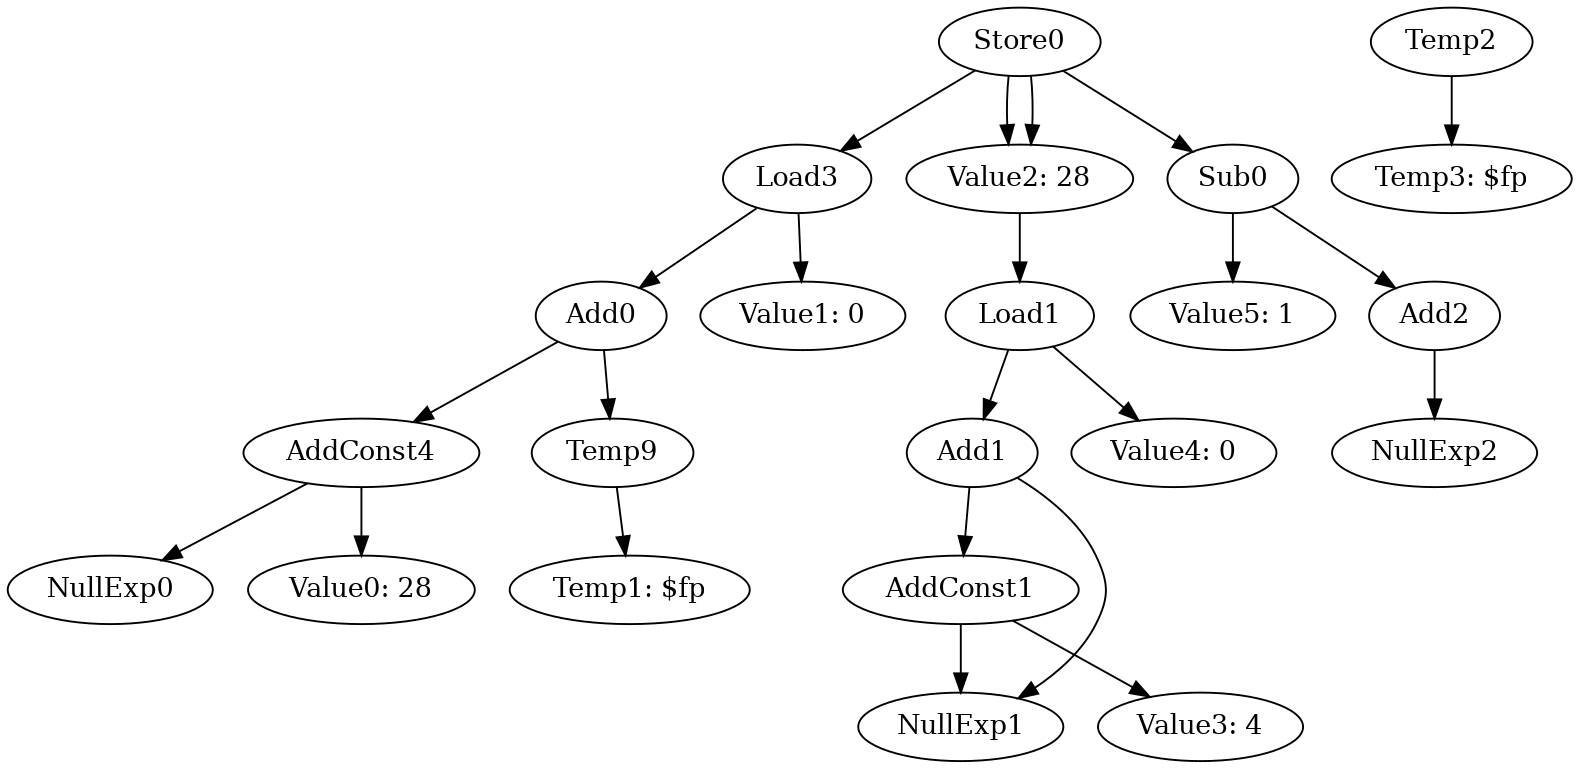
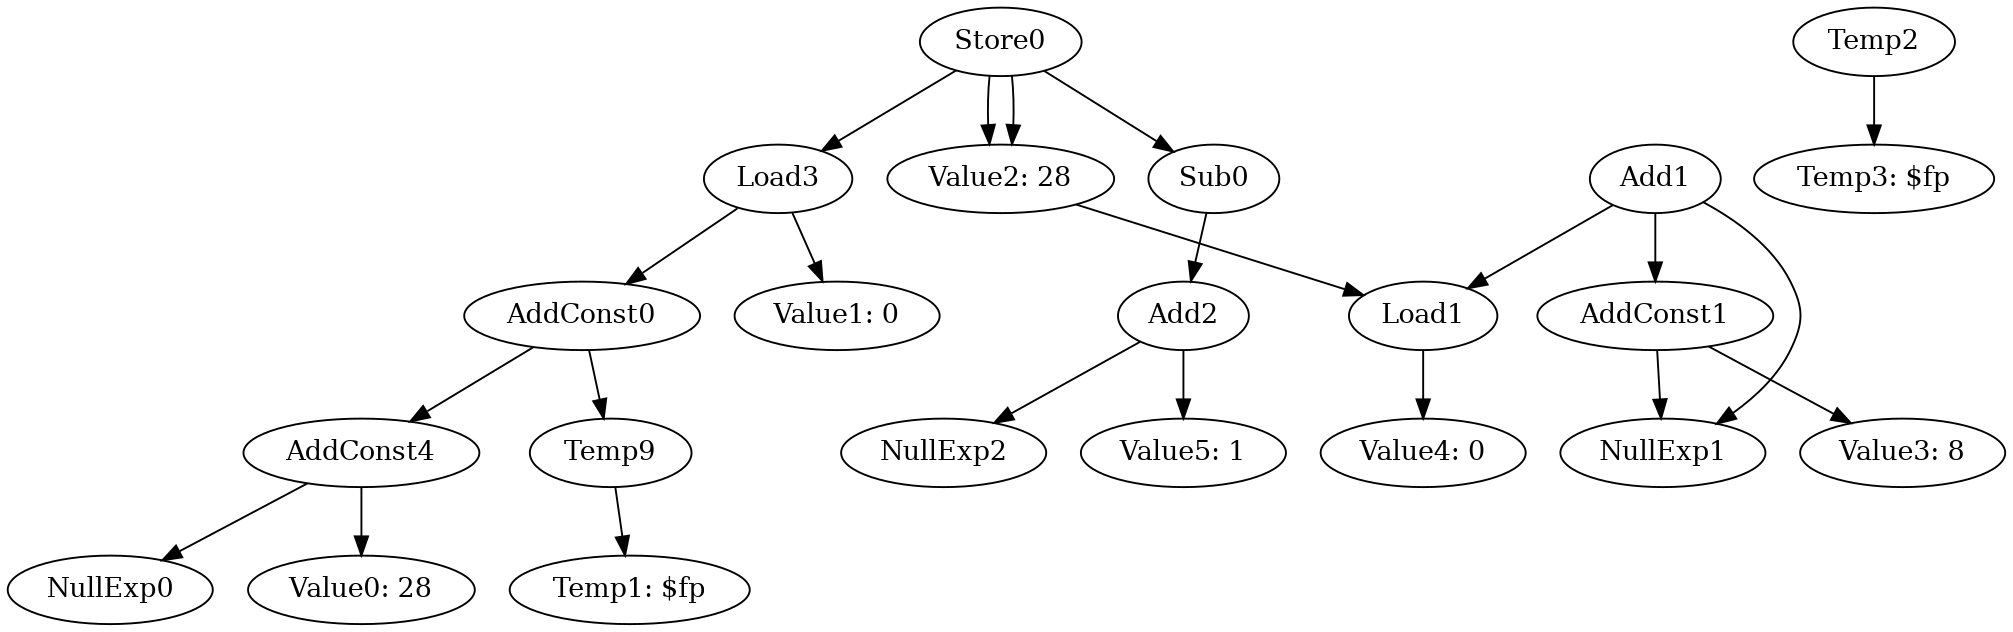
(1233, 238) -> (1183, 375)
(601, 316) -> (582, 316)
(999, 375) -> (1549, 242)
(1201, 727) -> (1903, 453)
